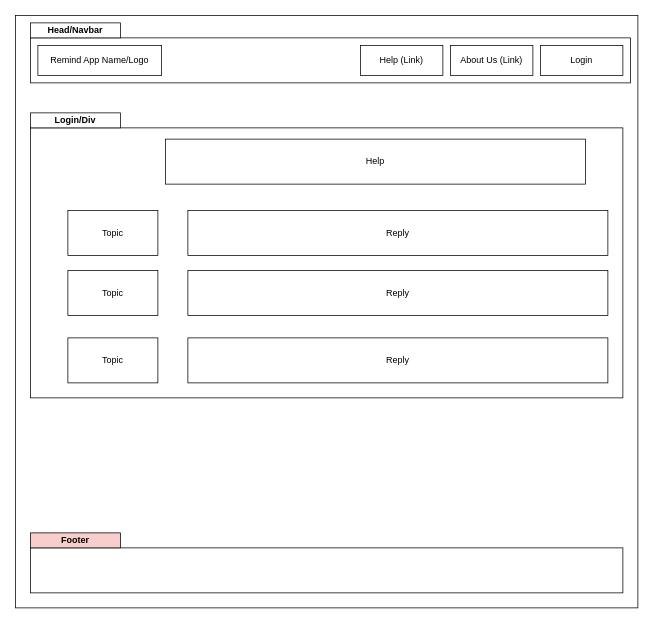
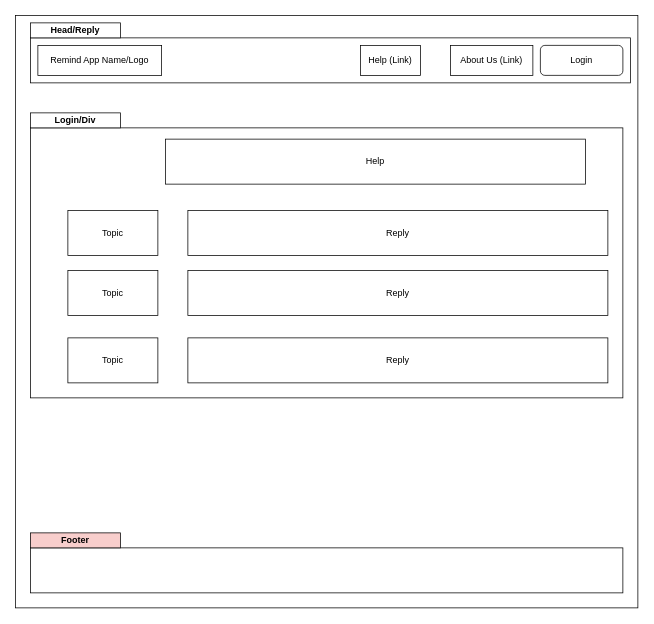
(75, 30) -> (75, 30)
(402, 60) -> (390, 60)
(582, 60) -> (582, 60)
